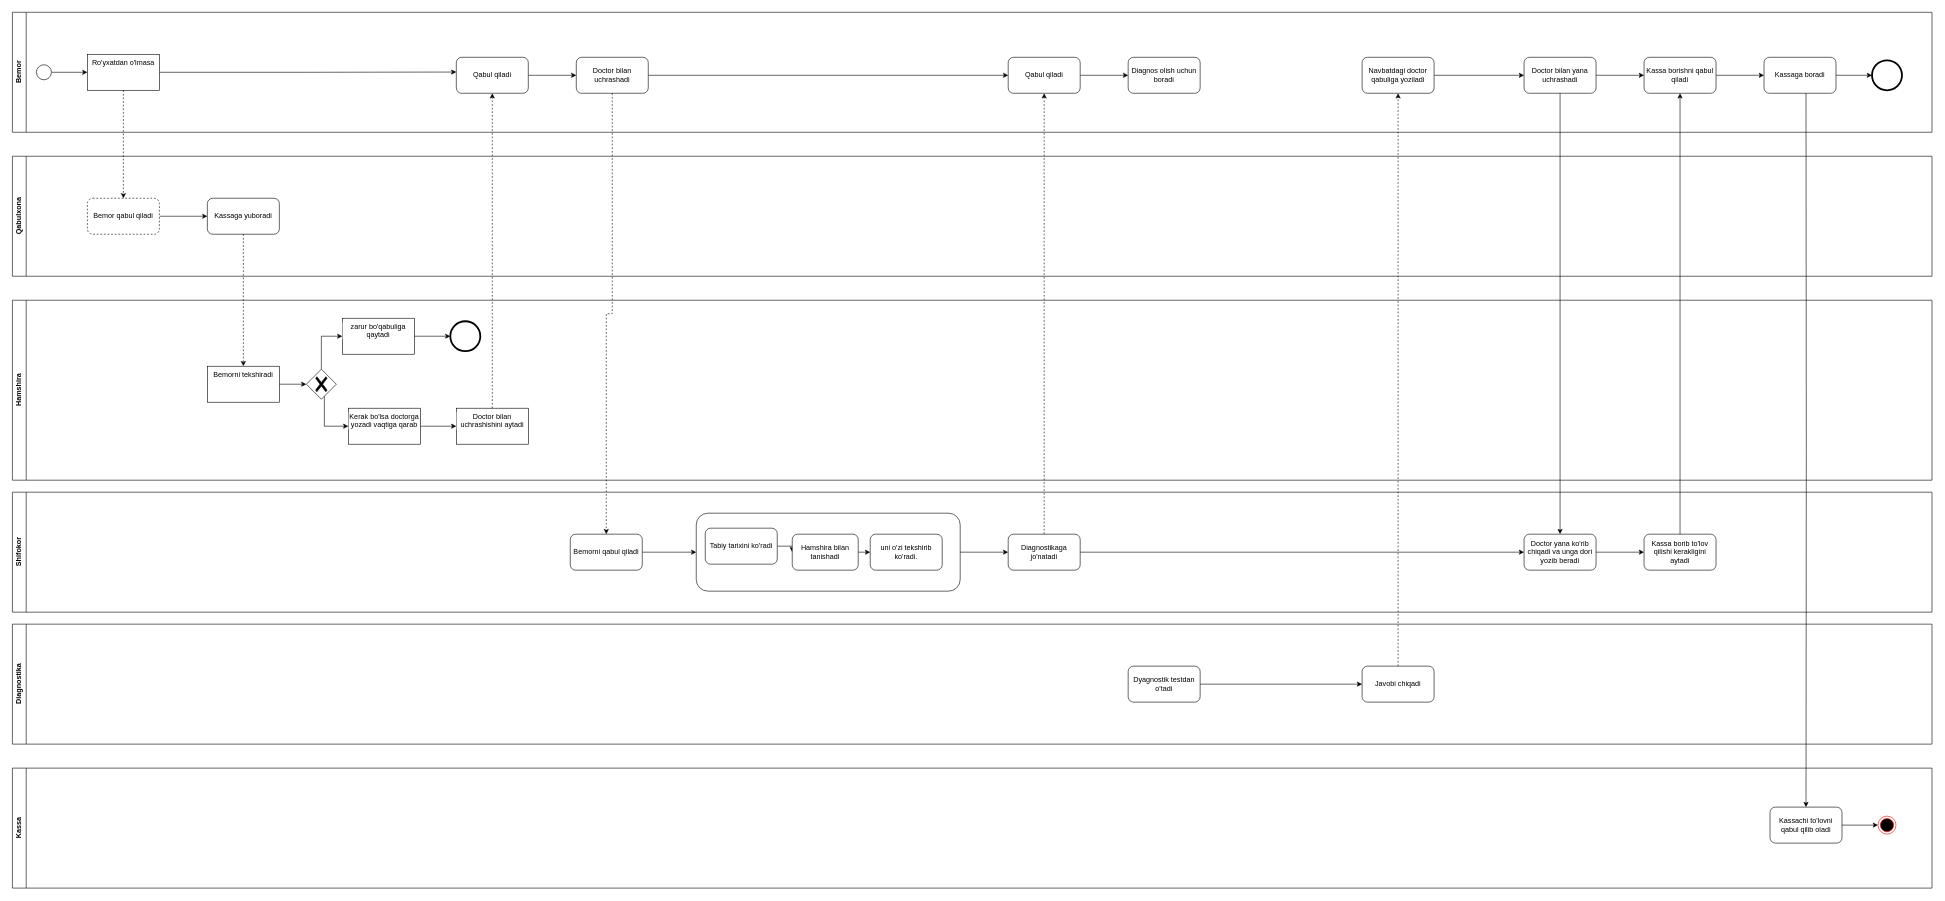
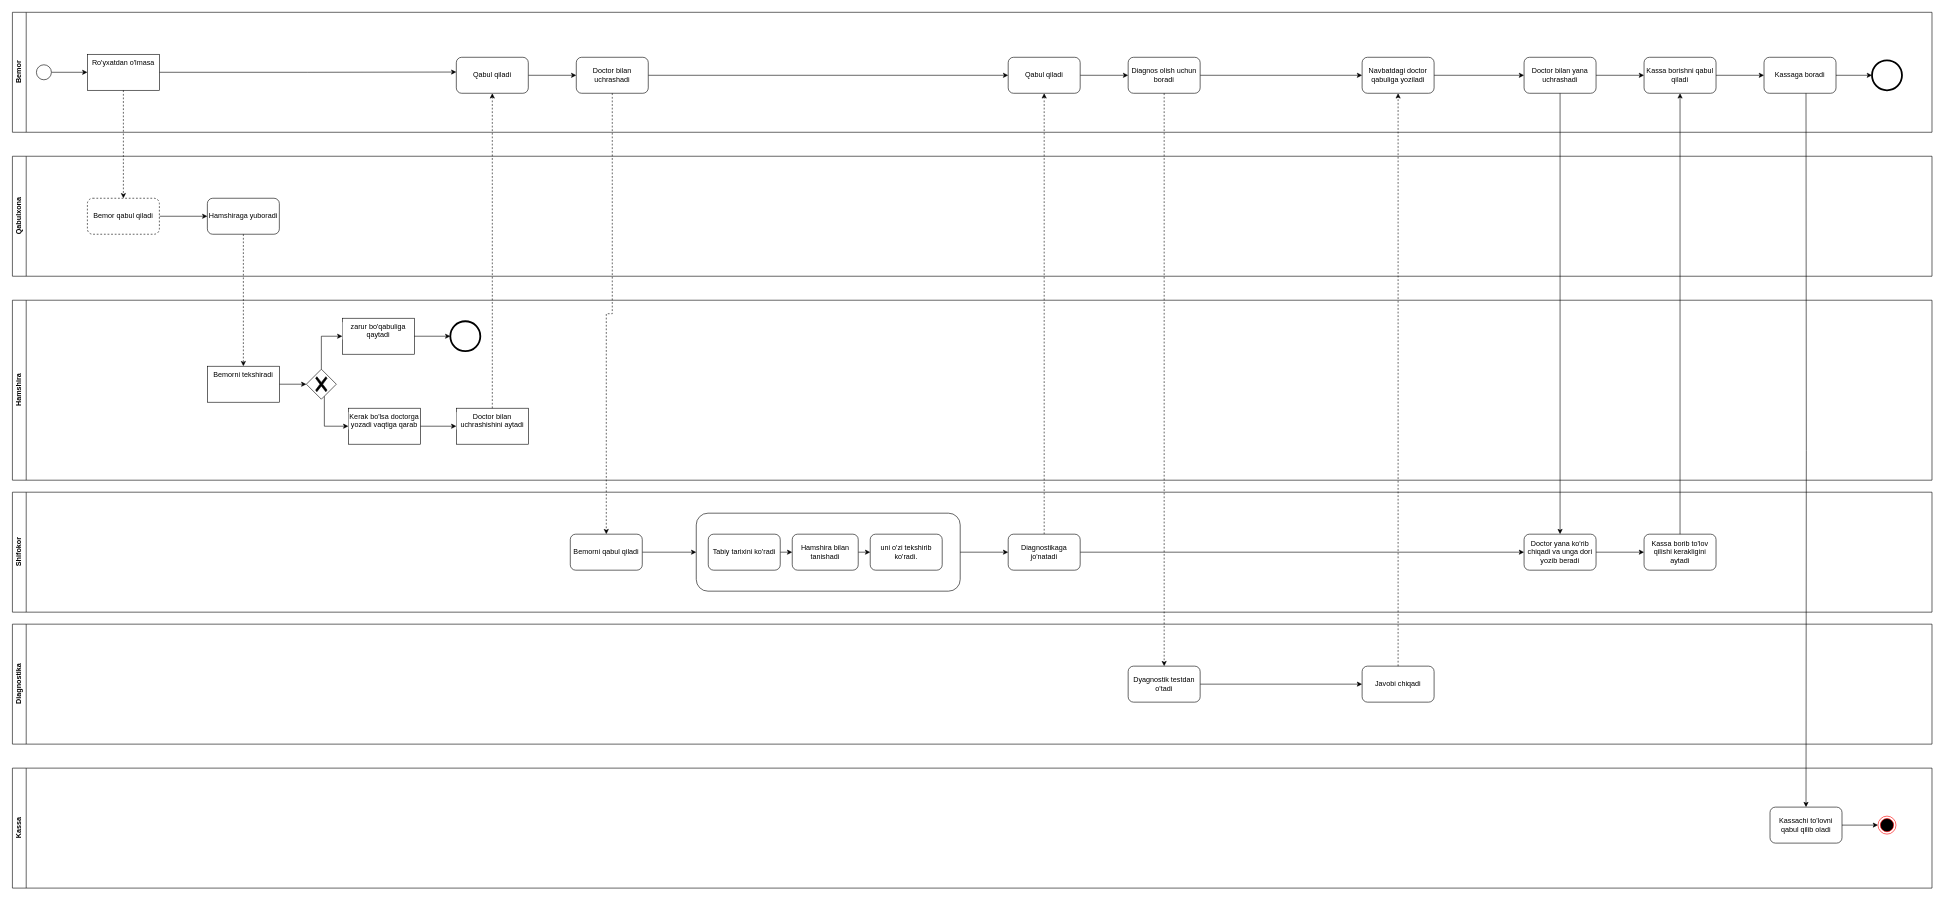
none -> (1356, 75)
(243, 216) -> (243, 216)
(741, 546) -> (744, 552)
none -> (1164, 660)
